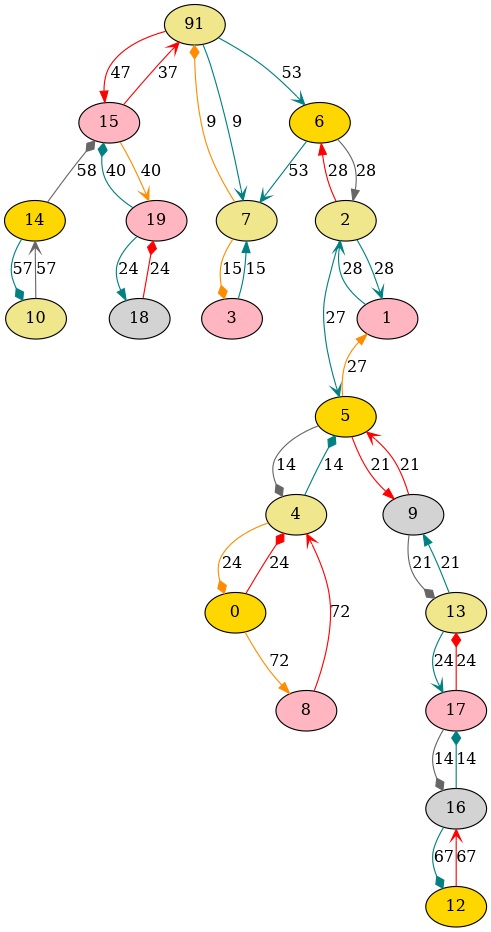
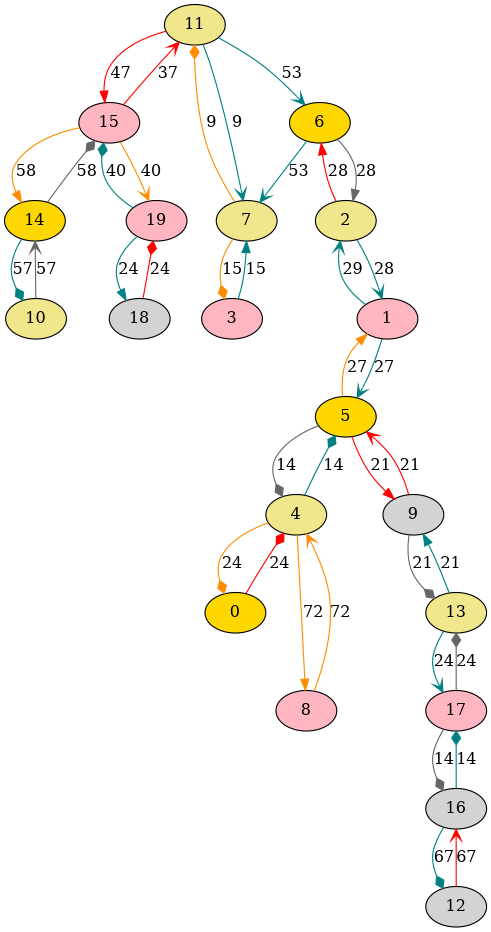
(195, 25) -> (195, 25)
none -> (31, 148)
(353, 270) -> (353, 270)
(324, 313) -> (373, 364)
(330, 617) -> (330, 617)
(262, 660) -> (301, 607)
(456, 669) -> (456, 669)
(456, 907) -> (456, 907)
